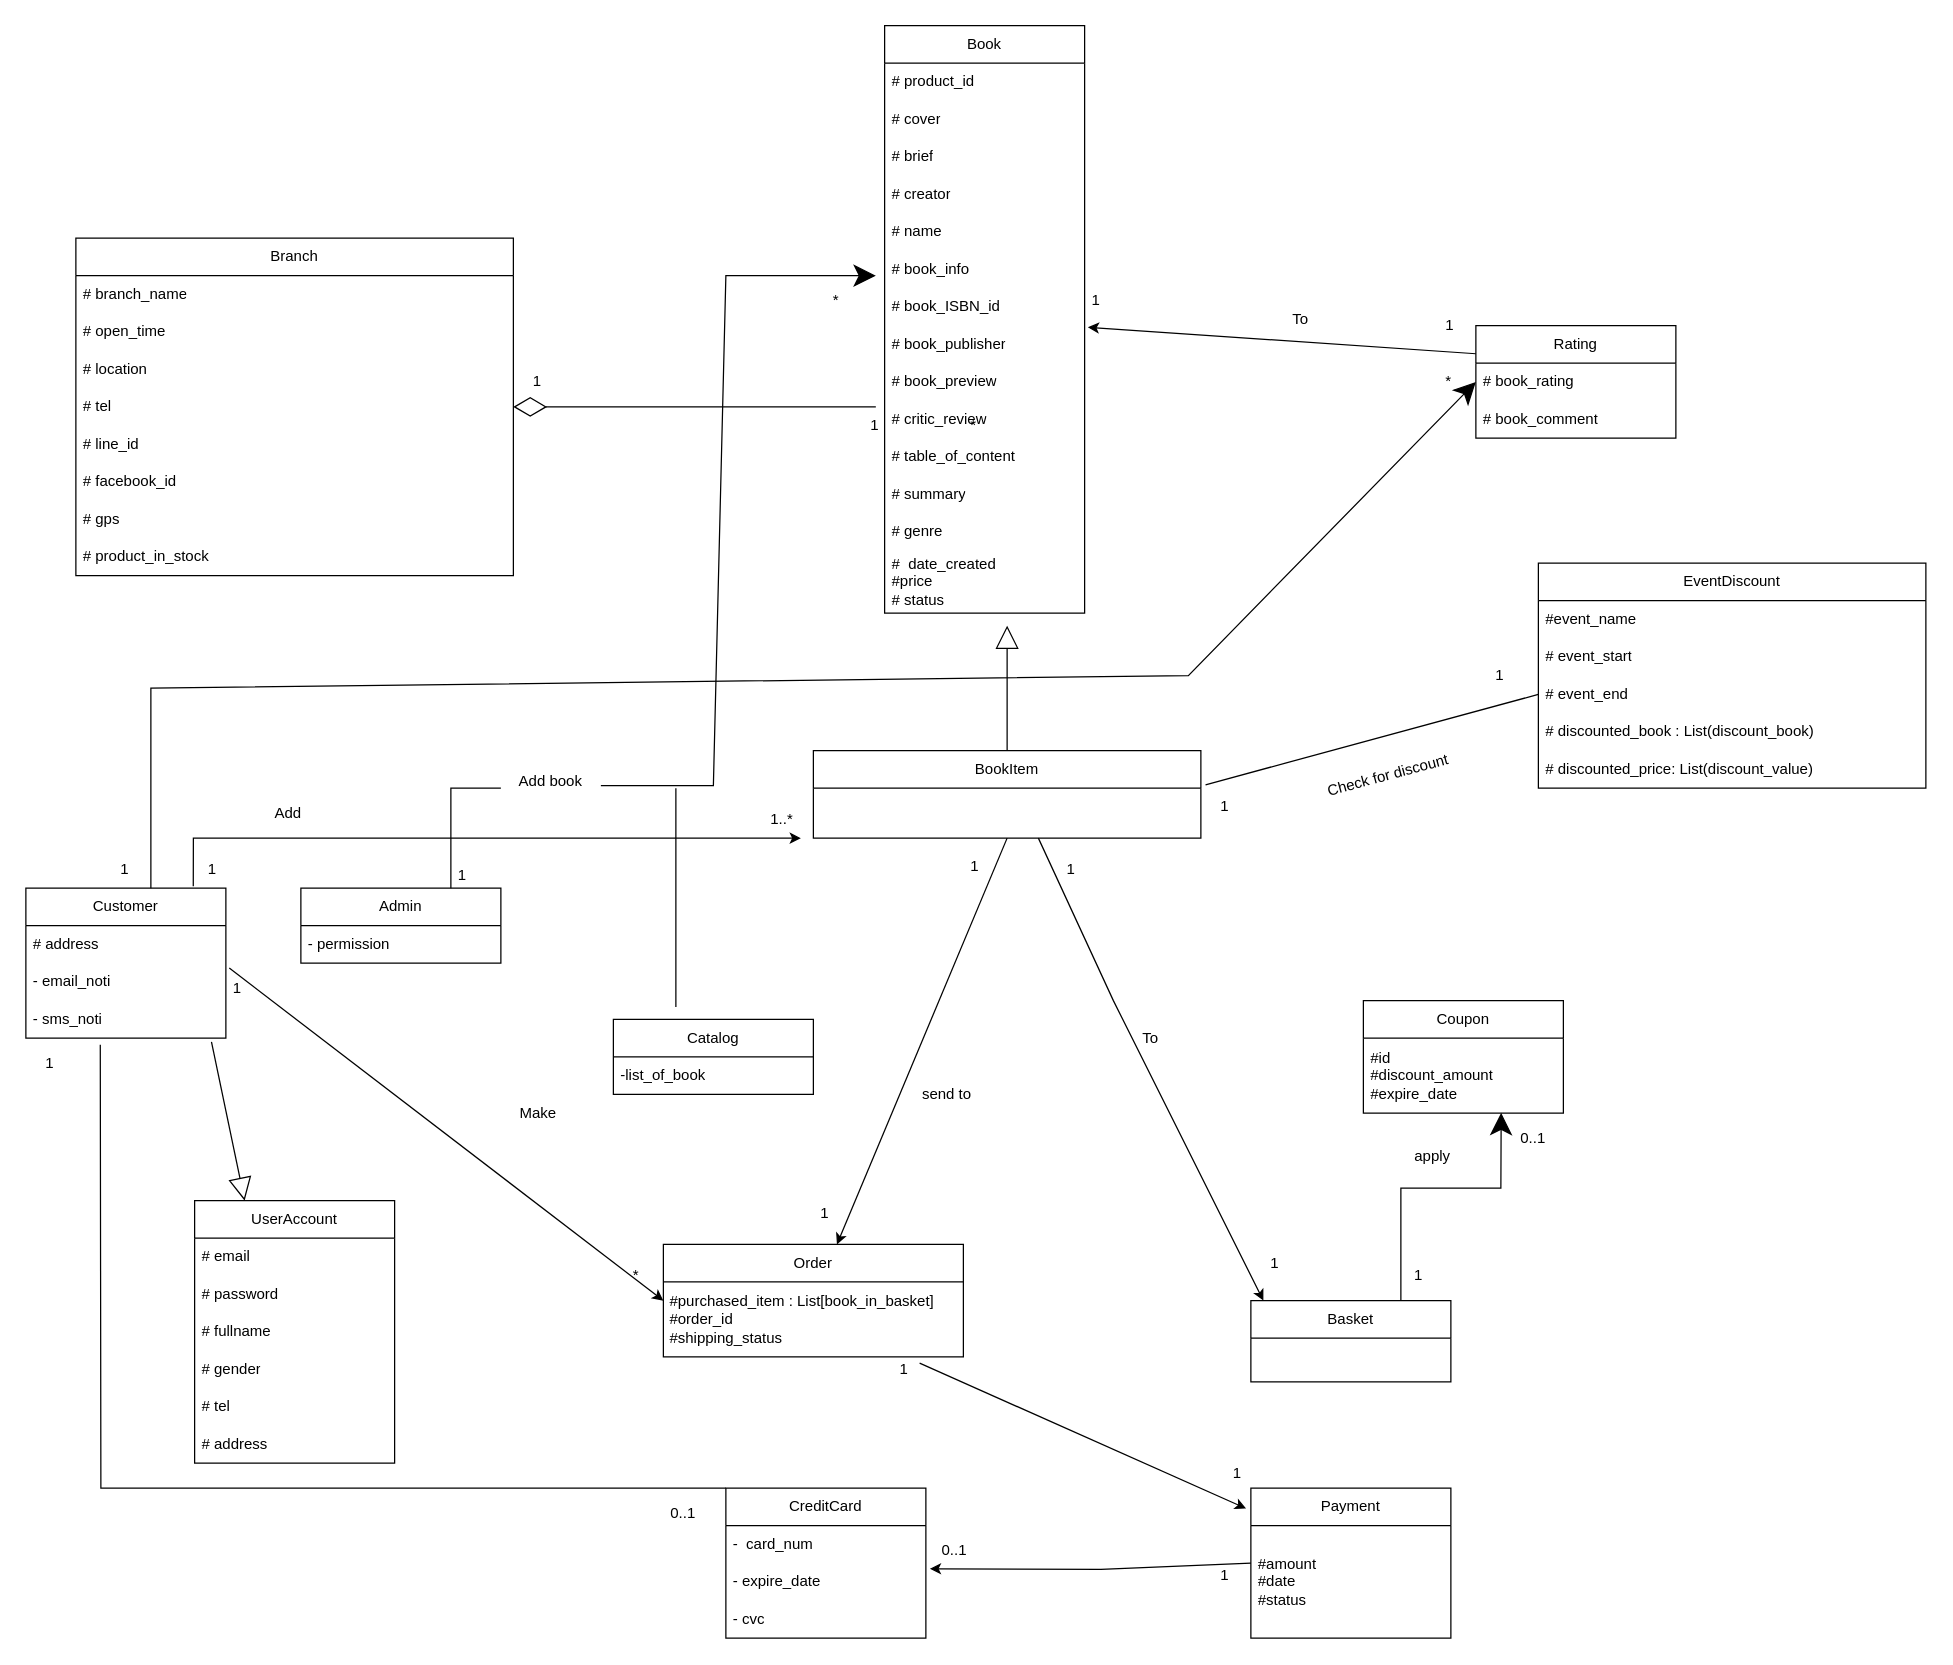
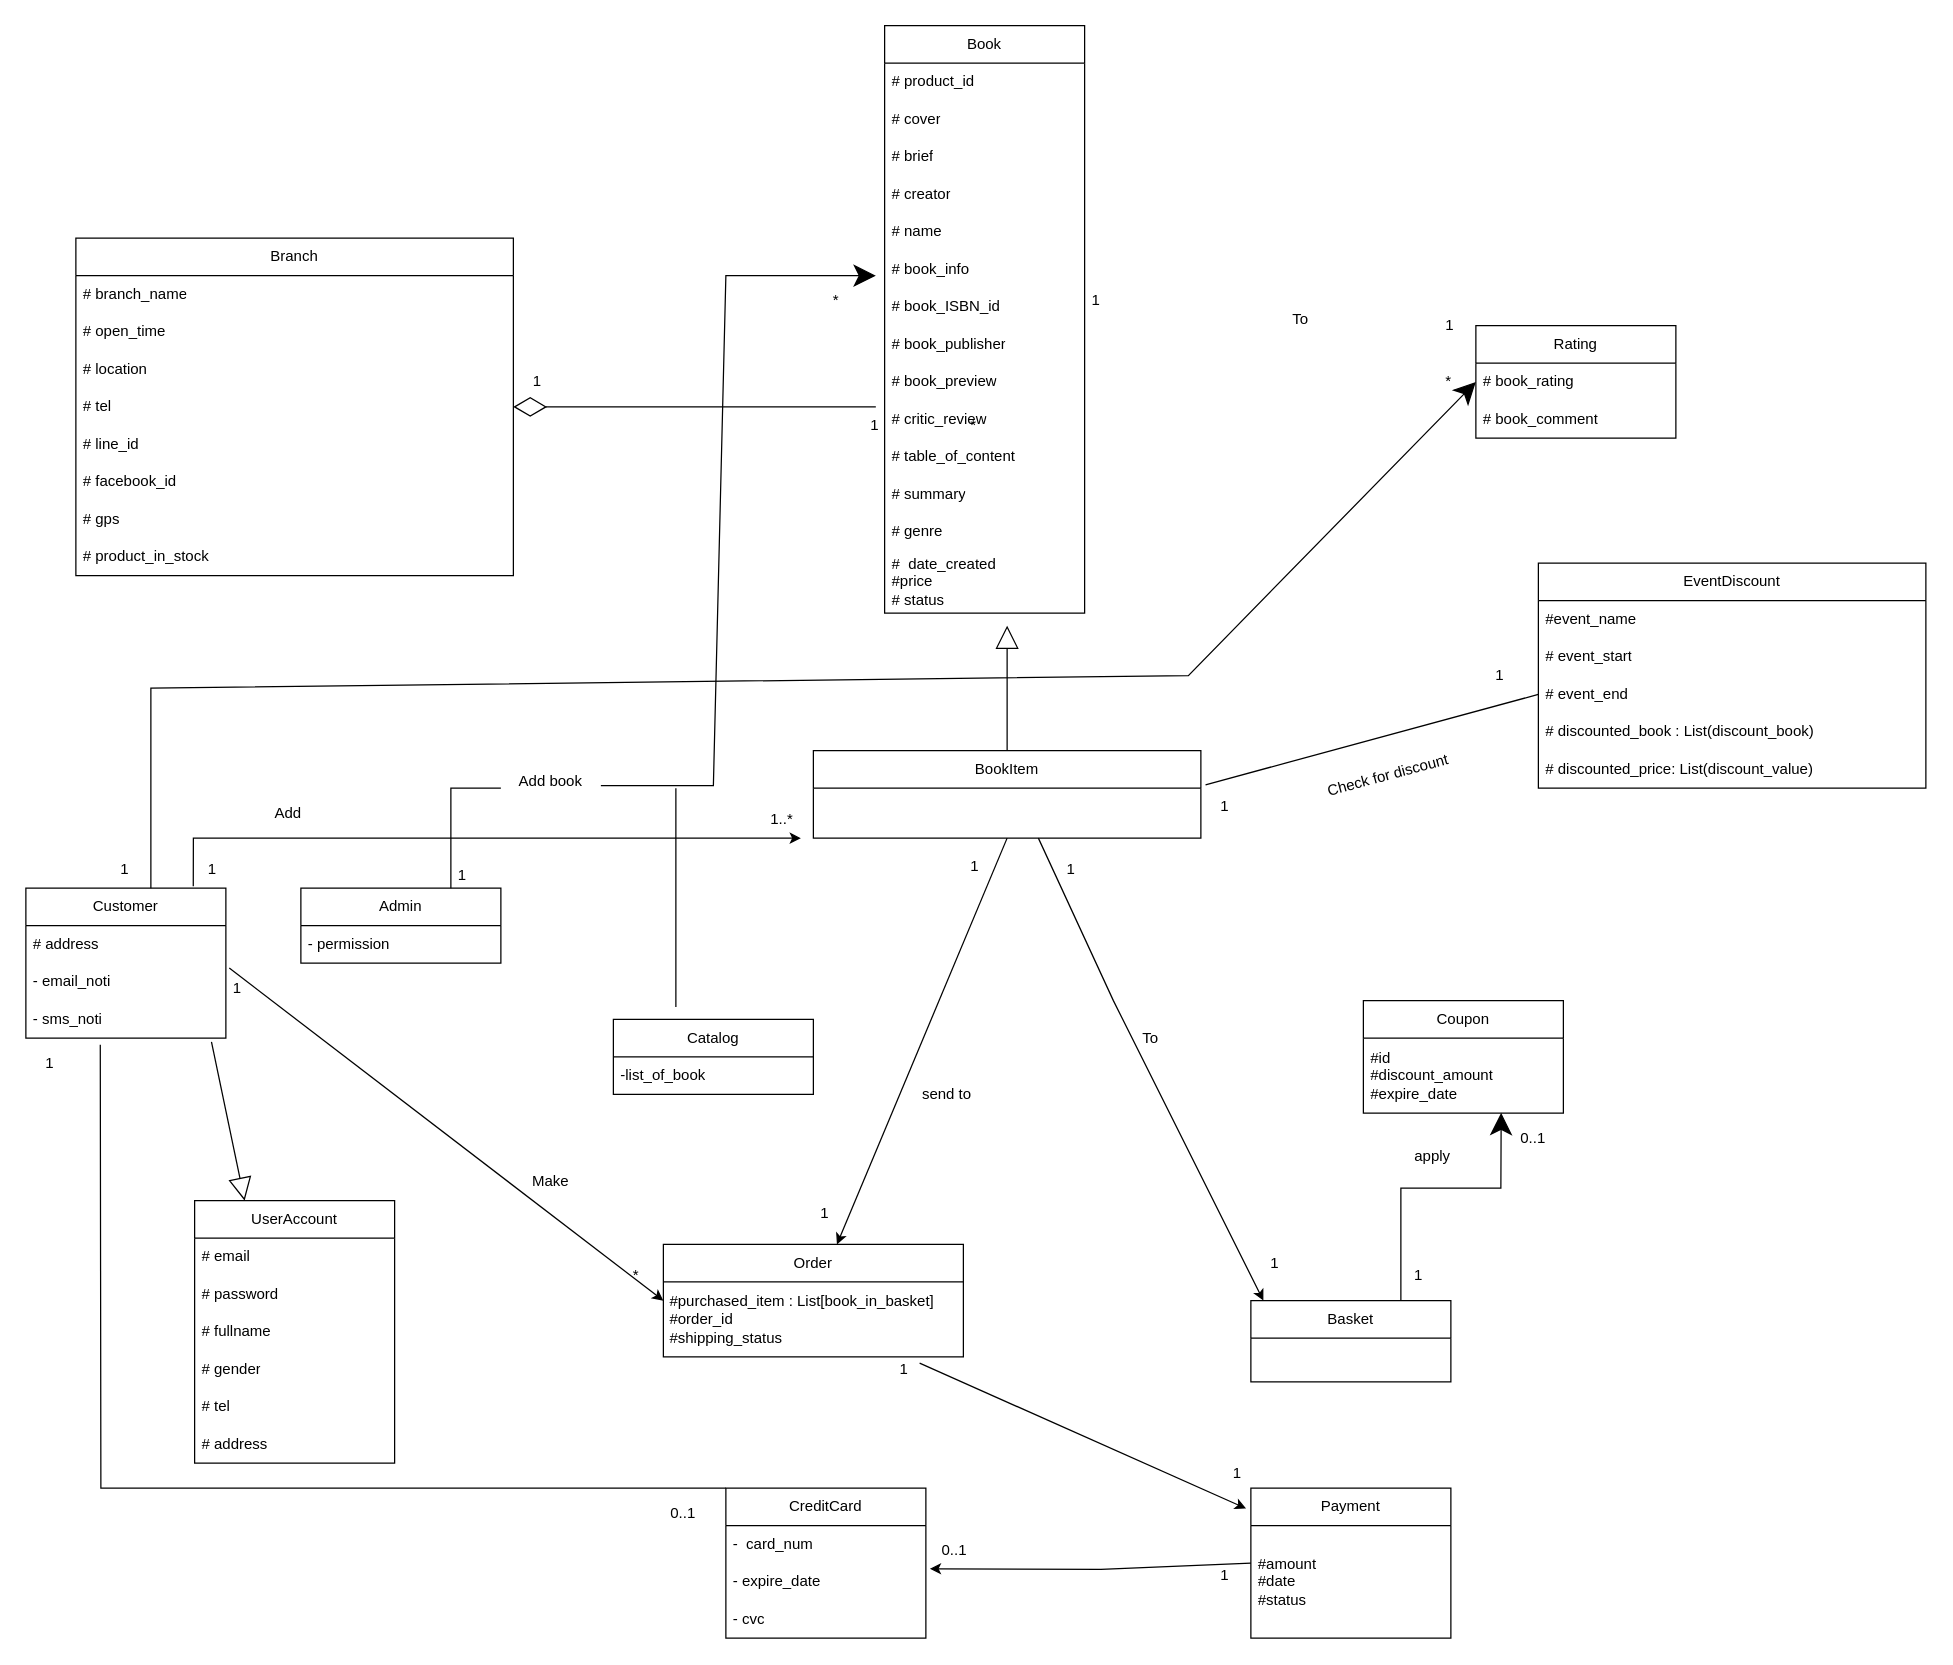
(1286, 341) -> none
(538, 1113) -> (551, 1182)
